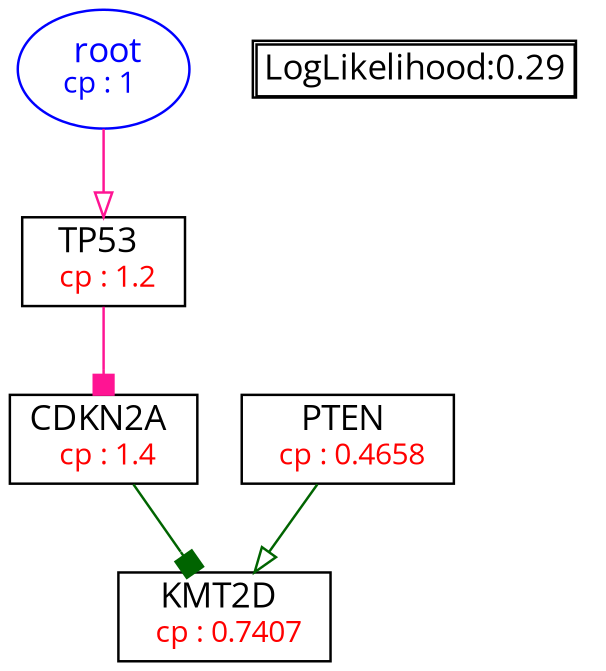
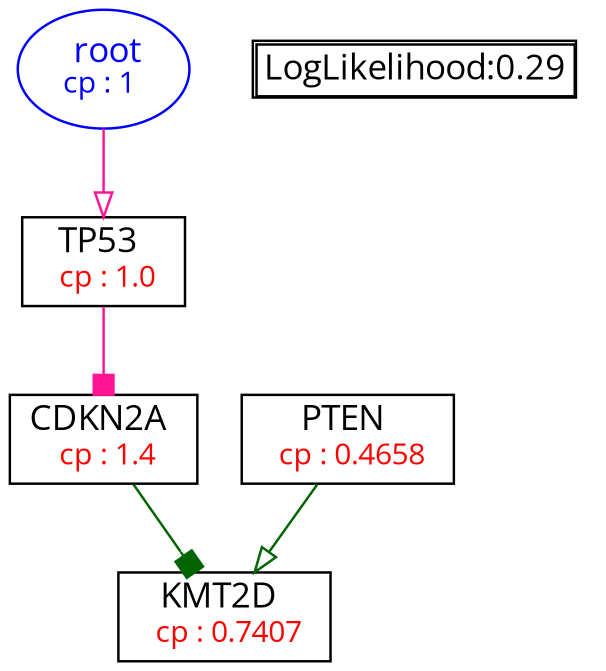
(109, 278) -> (109, 278)
